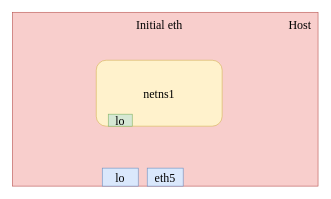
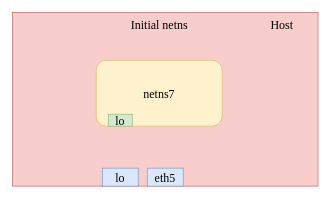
(160, 24) -> (160, 24)
(300, 24) -> (282, 24)
(159, 93) -> (159, 93)
